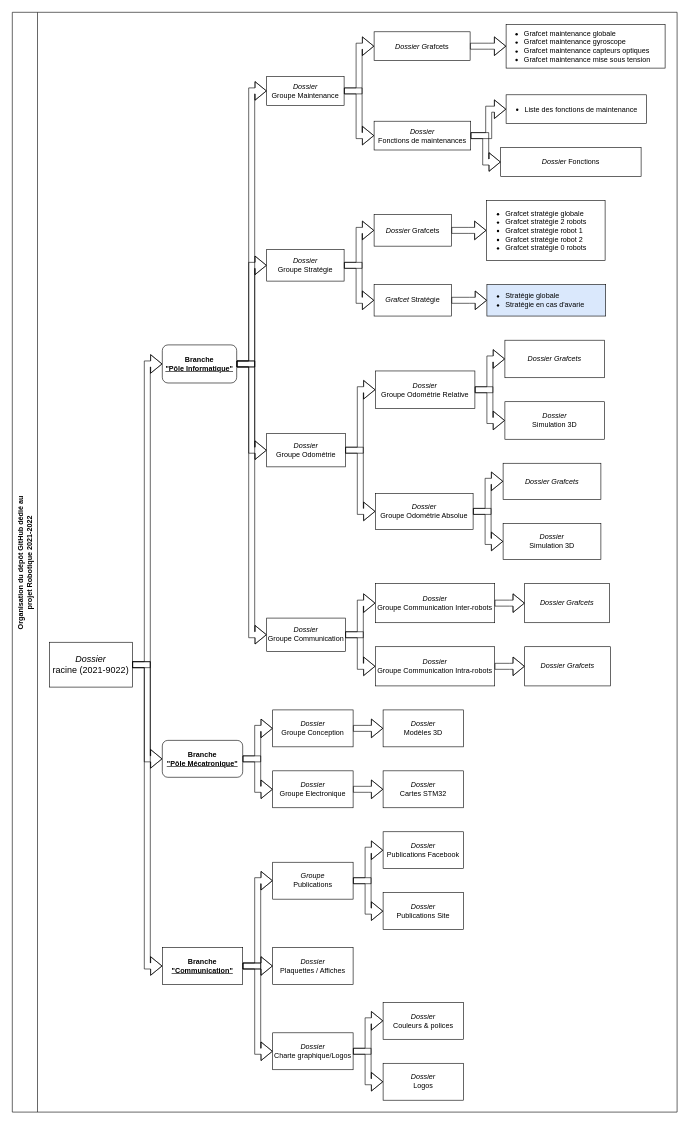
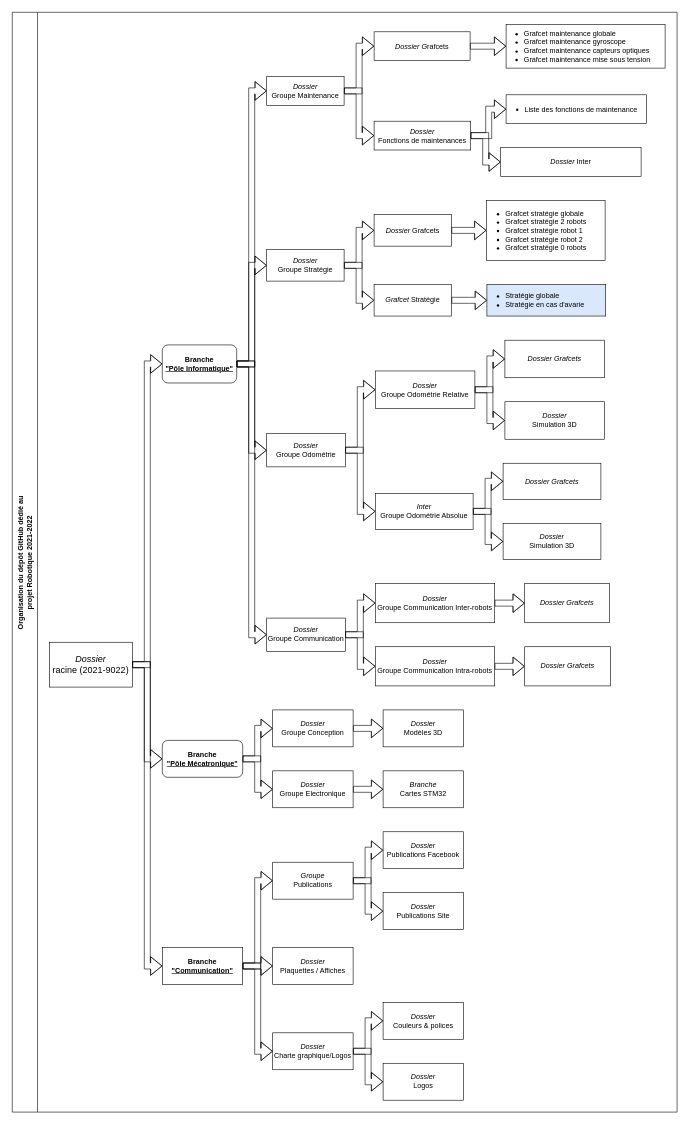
(571, 162) -> (571, 162)
(424, 512) -> (424, 512)
(423, 789) -> (423, 789)
